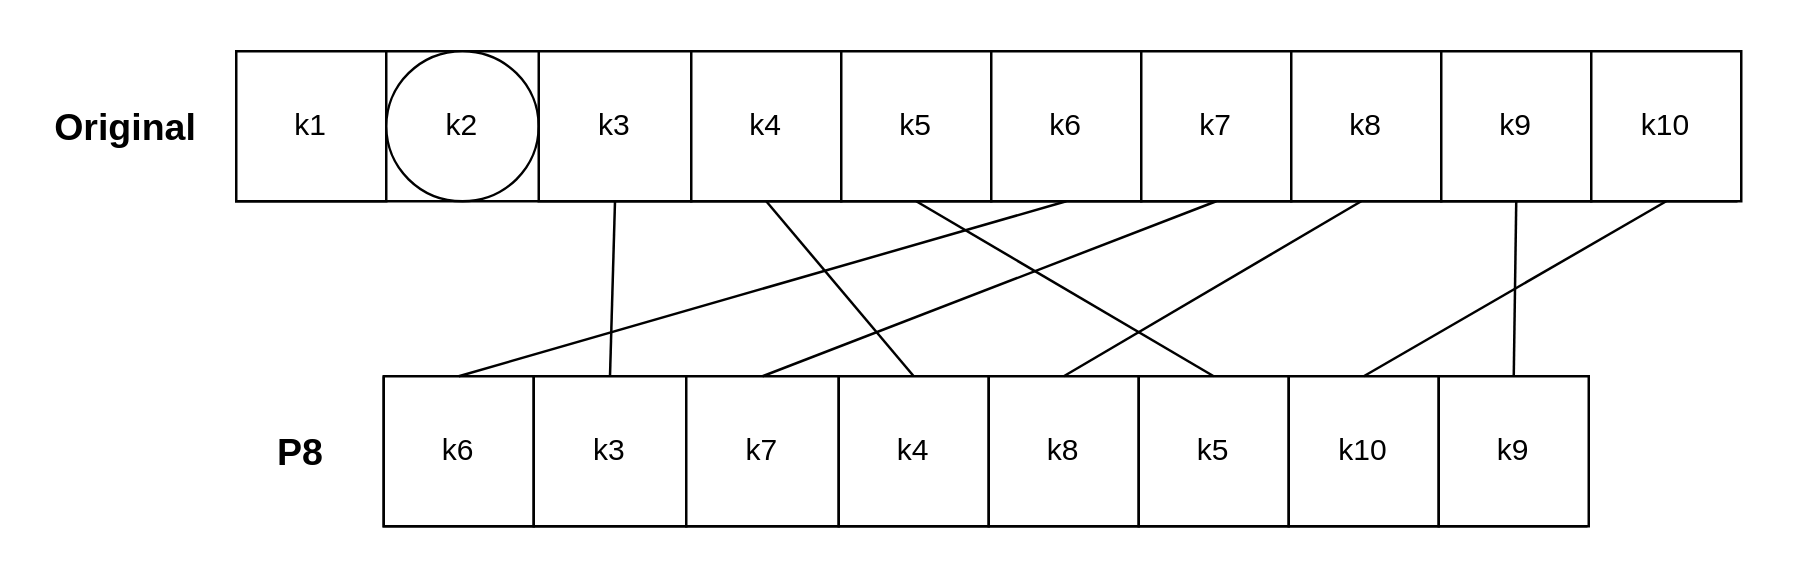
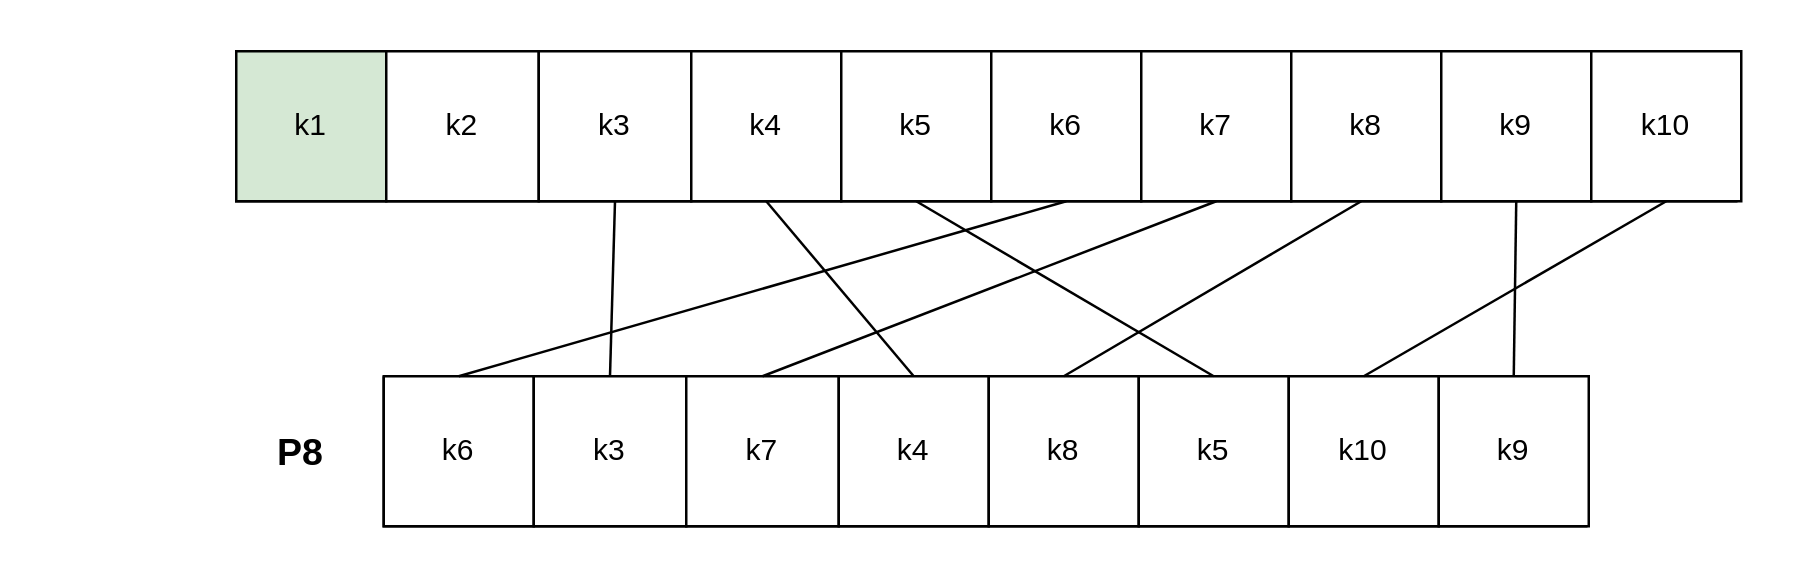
(126, 126) -> none
(311, 126) -> (311, 126)
(463, 126) -> (463, 126)
